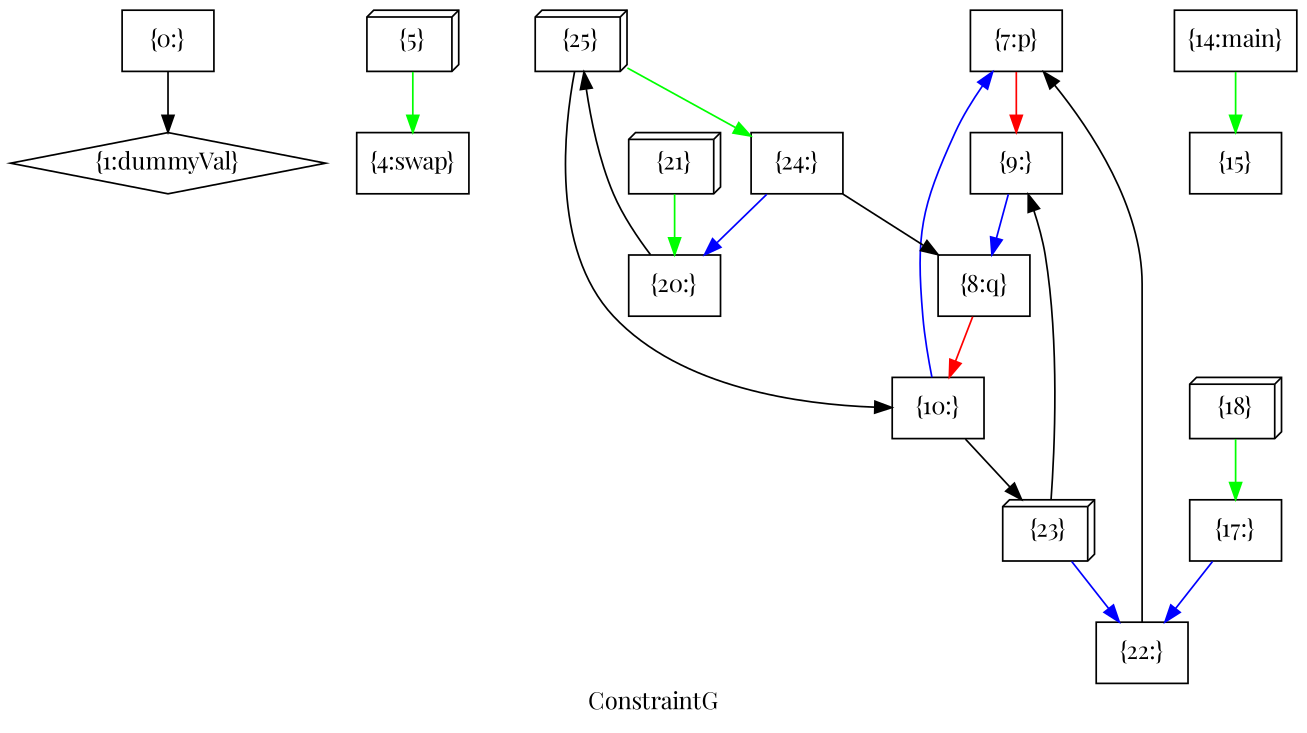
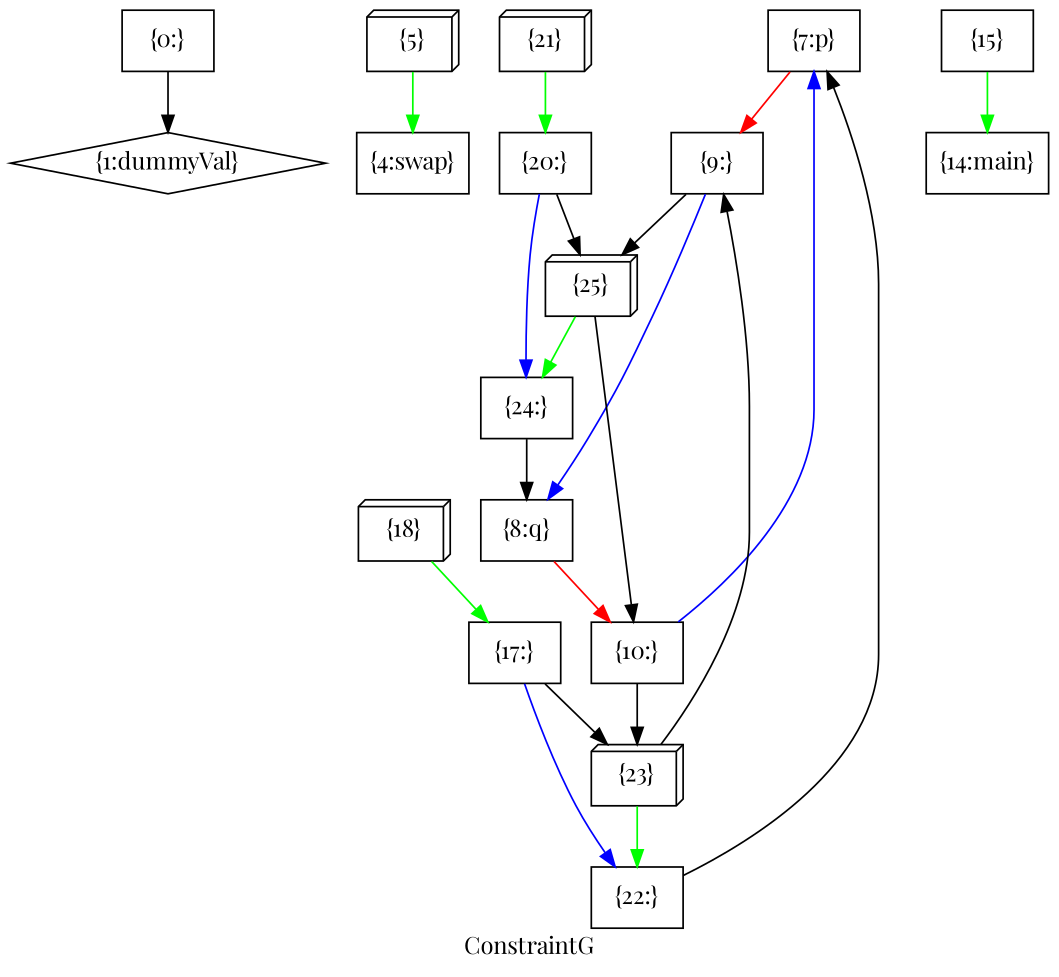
(1236, 94) -> (987, 94)
(742, 218) -> (528, 277)
none -> (660, 219)
(1090, 585) -> (637, 828)
none -> (570, 708)
